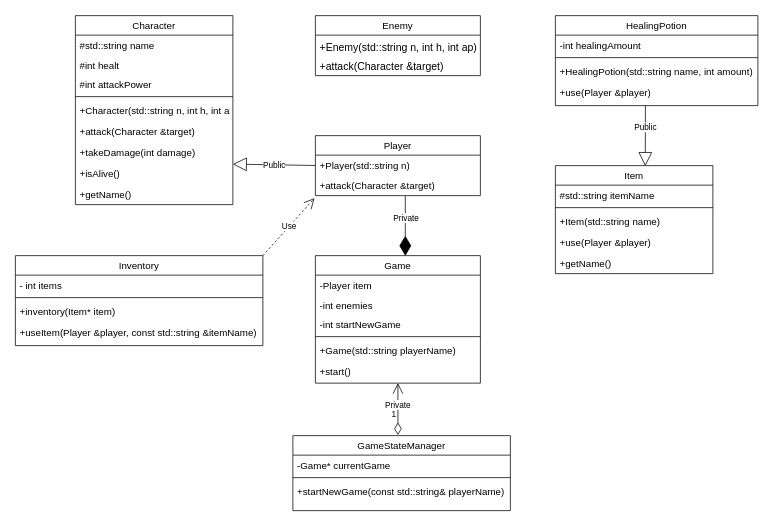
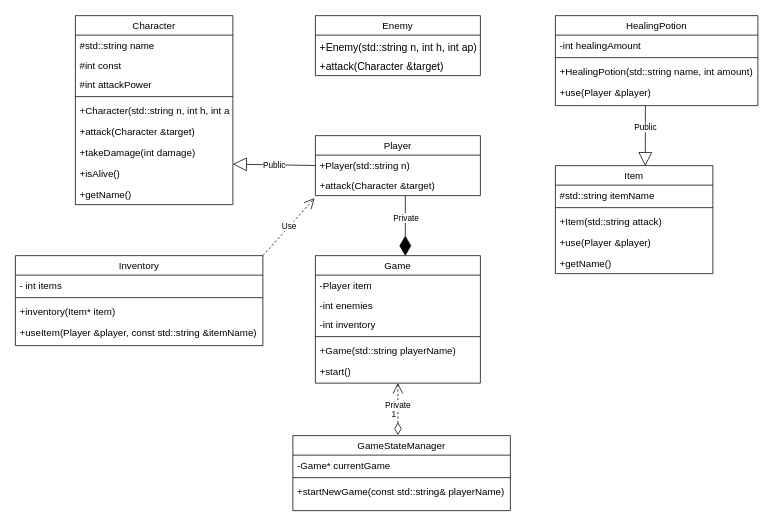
(104, 65) -> (106, 65)
(617, 221) -> (623, 221)
(365, 325) -> (355, 325)
(398, 392) -> (398, 392)
